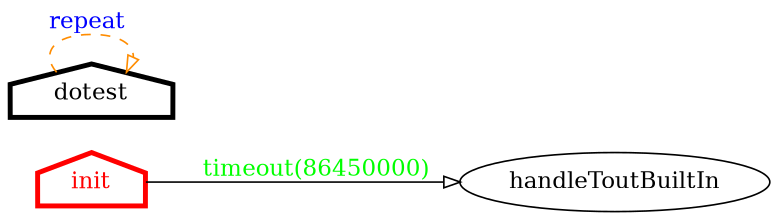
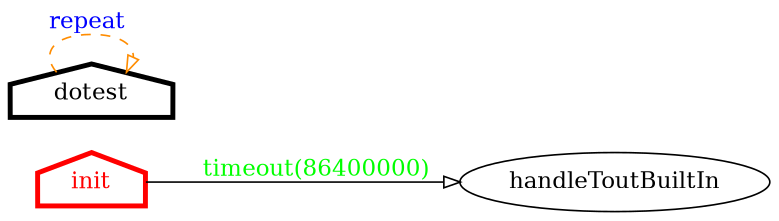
(317, 170) -> (317, 170)
